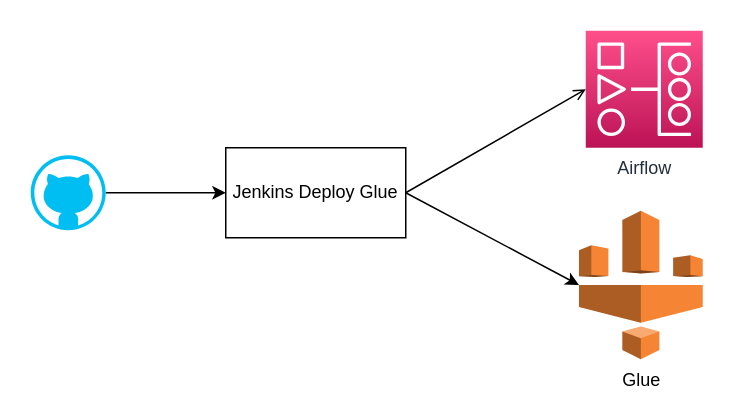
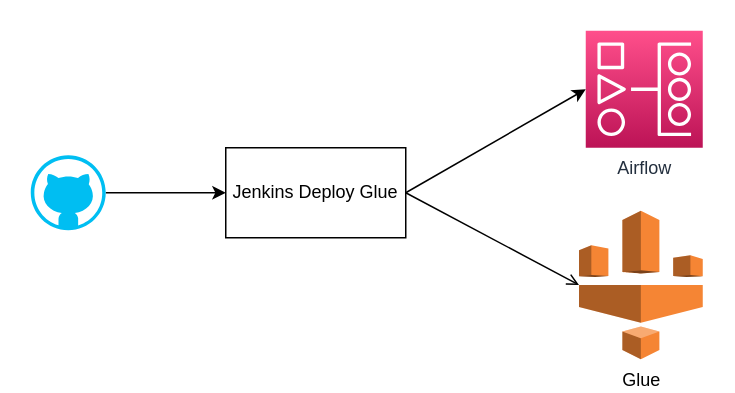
(578, 93) -> (576, 95)
(569, 280) -> (571, 281)
